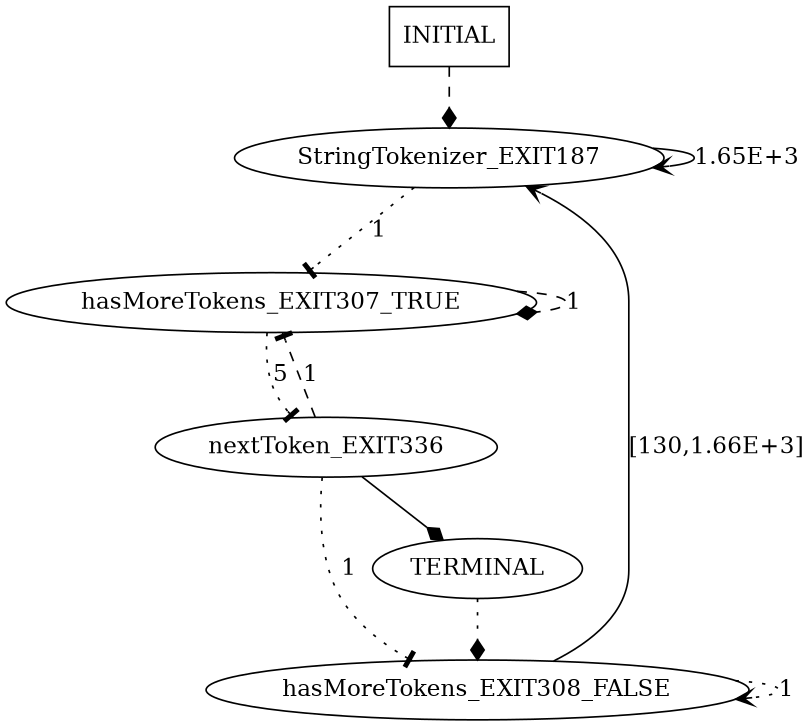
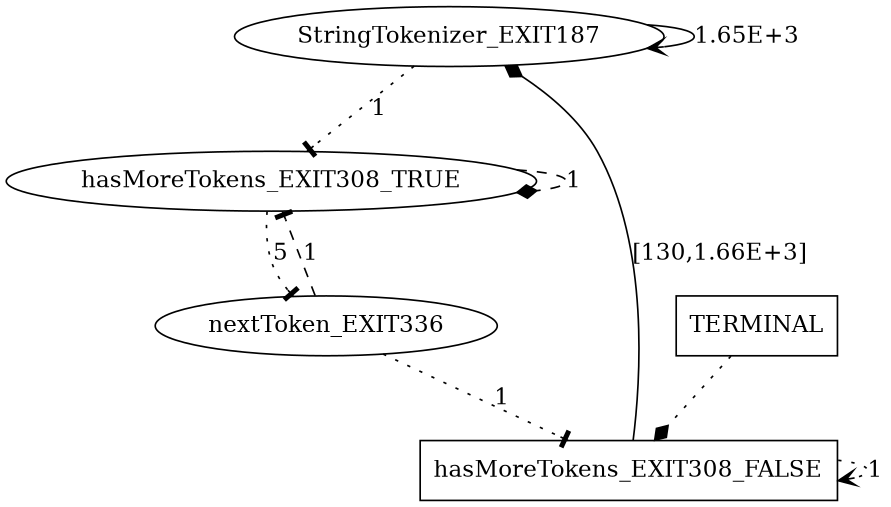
(449, 37) -> none
(271, 303) -> (271, 181)
(629, 425) -> (628, 240)
(394, 502) -> none
(478, 569) -> (757, 326)
(478, 690) -> (629, 470)
